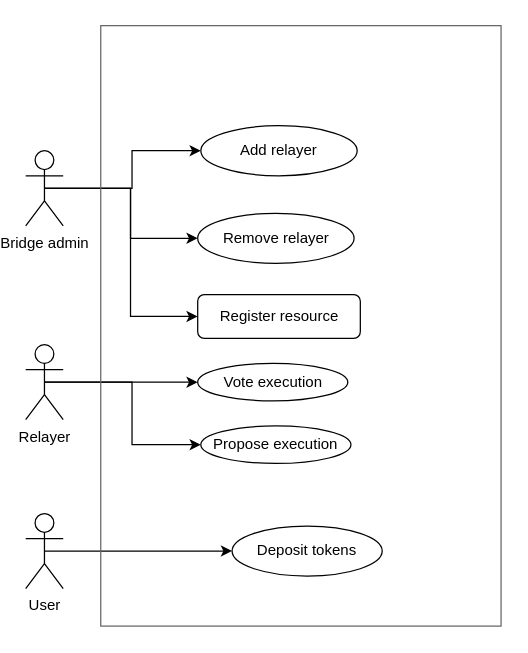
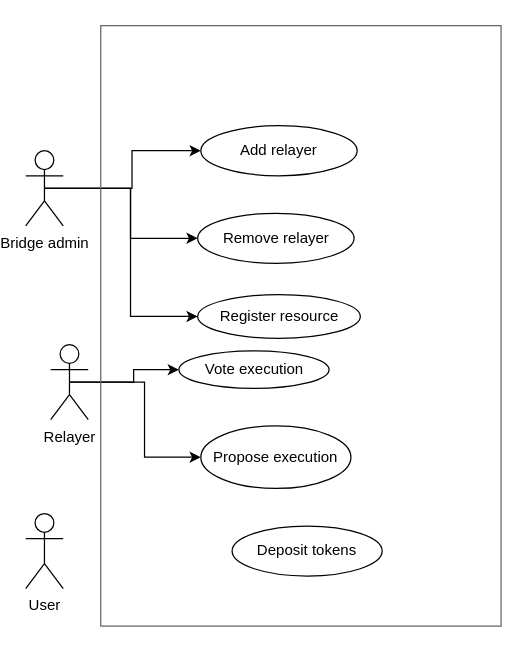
(279, 316) -> (279, 316)
(44, 382) -> (69, 382)
(273, 382) -> (254, 369)
(276, 444) -> (276, 457)
(136, 551) -> none
